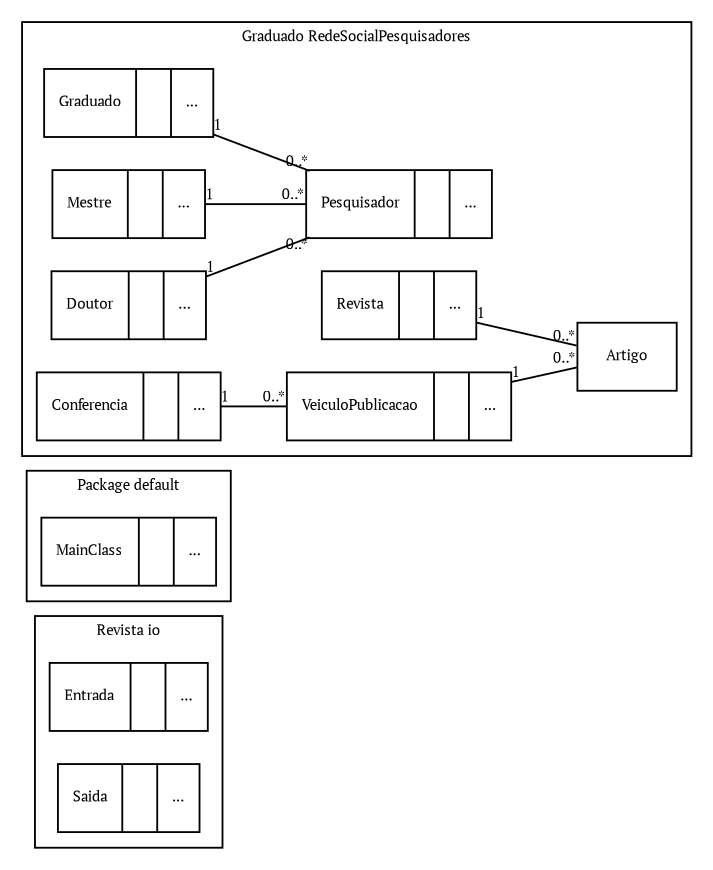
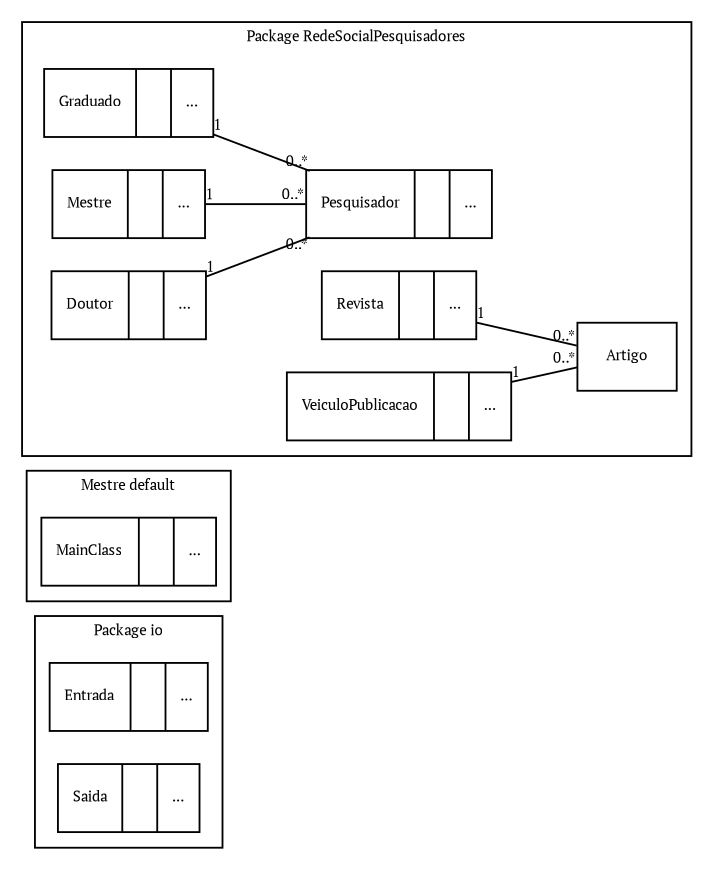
(357, 38) -> (357, 38)
(129, 406) -> none
(129, 486) -> (129, 486)
(129, 632) -> (129, 632)
